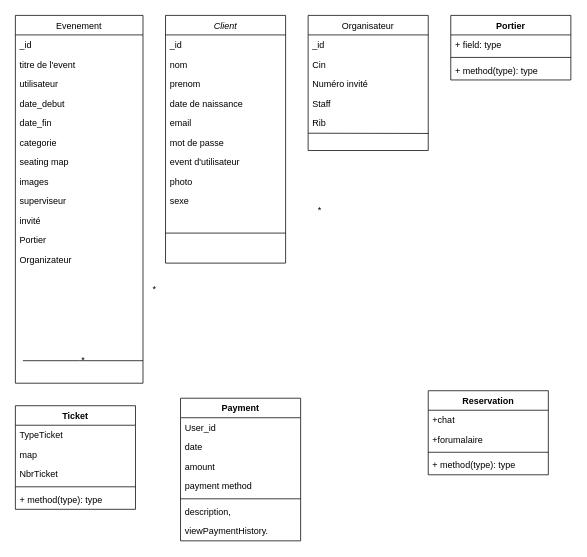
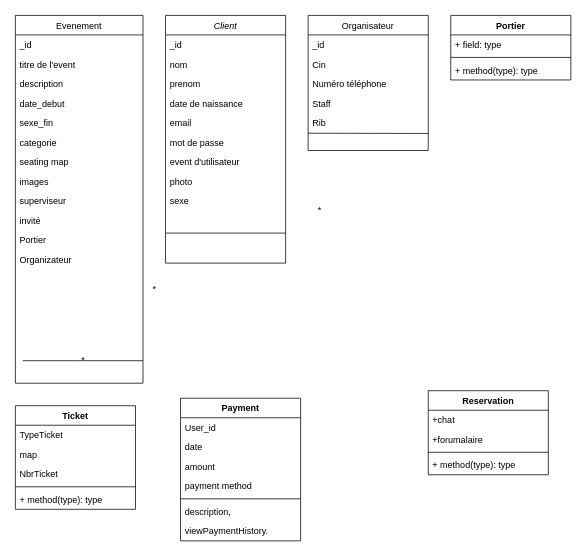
(44, 84) -> (45, 84)
(341, 84) -> (350, 84)
(38, 123) -> (38, 123)
